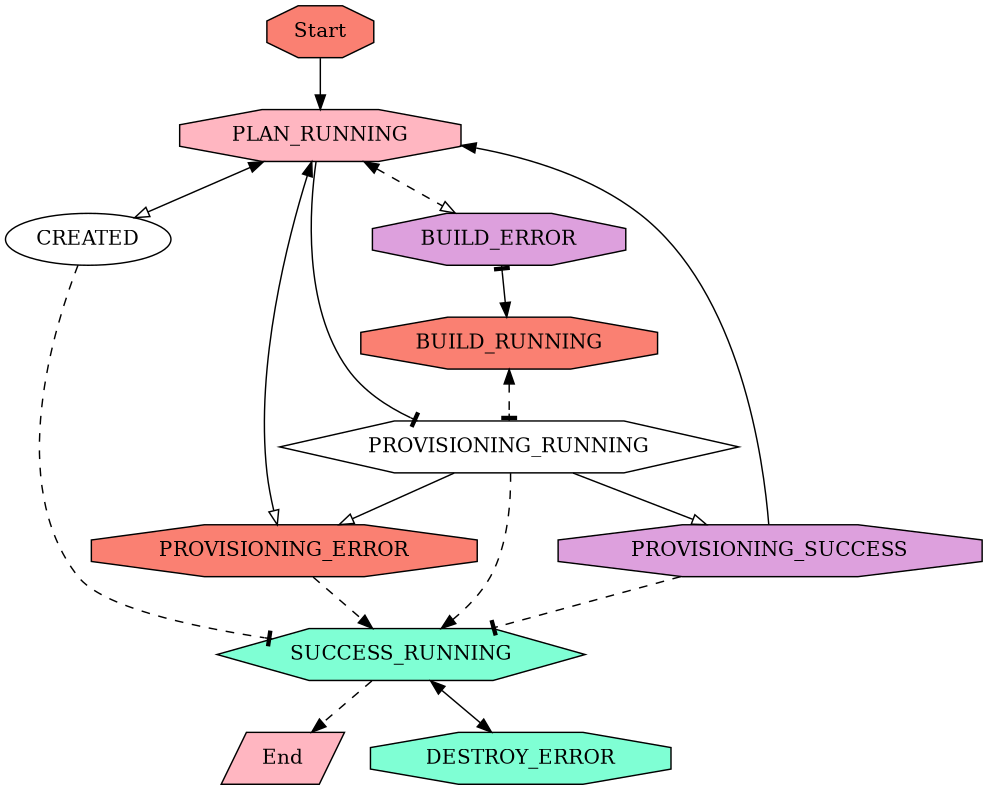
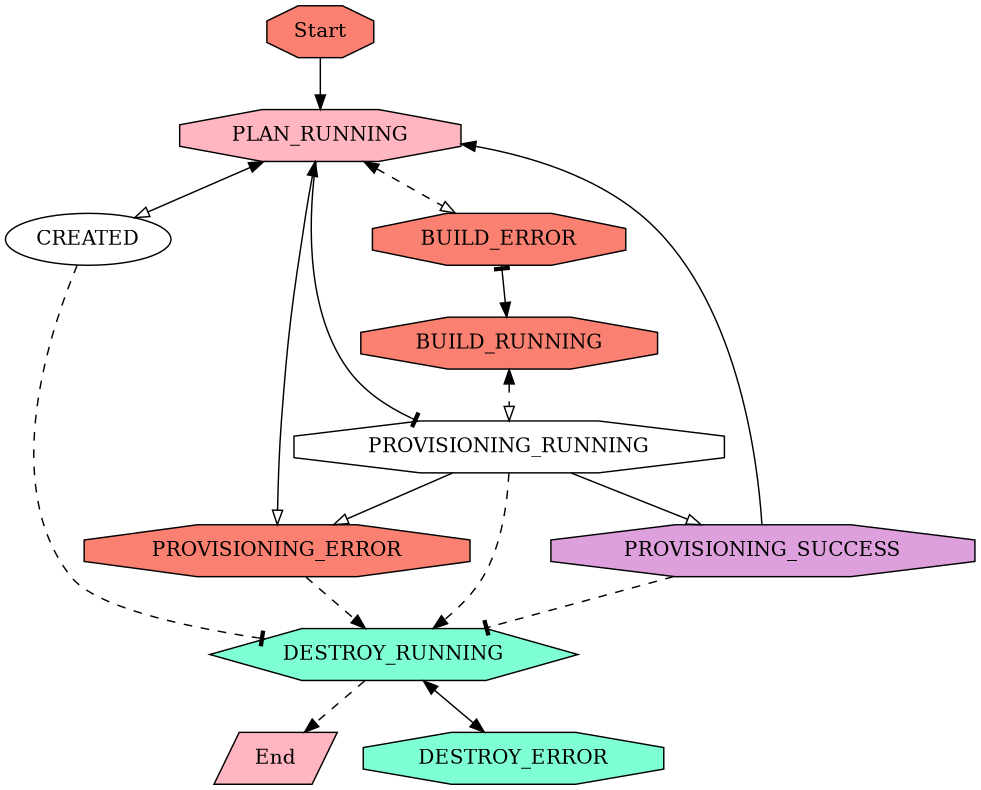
(499, 239) -> (499, 239)
(509, 399) -> (509, 395)
(509, 447) -> (509, 447)
(401, 655) -> (394, 655)
